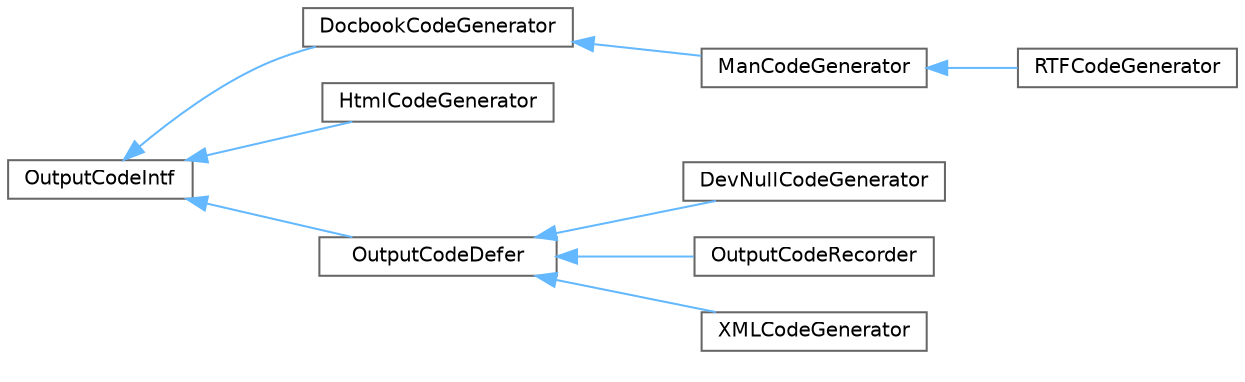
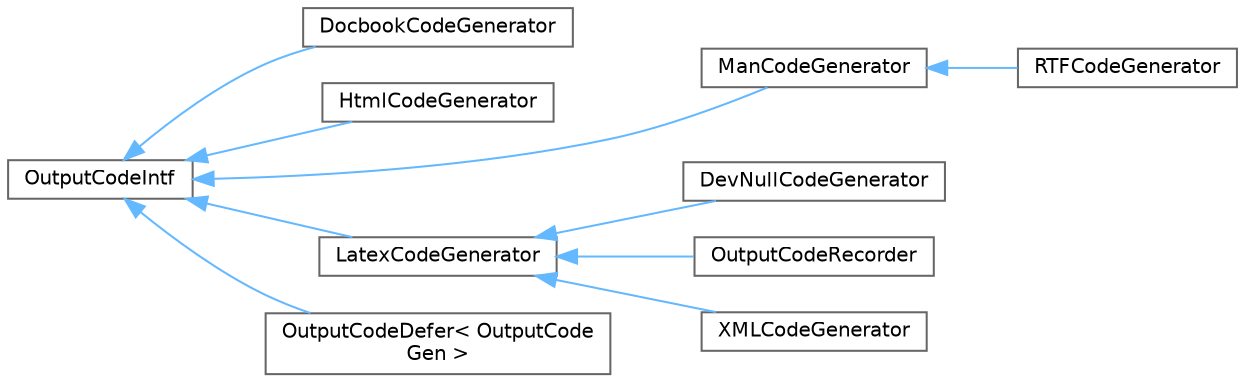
(648, 50) -> (495, 158)
(438, 257) -> (438, 257)
none -> (438, 344)
